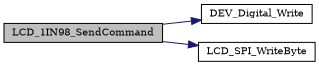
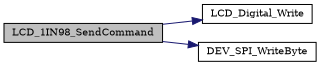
(257, 14) -> (257, 14)
(257, 52) -> (257, 52)
